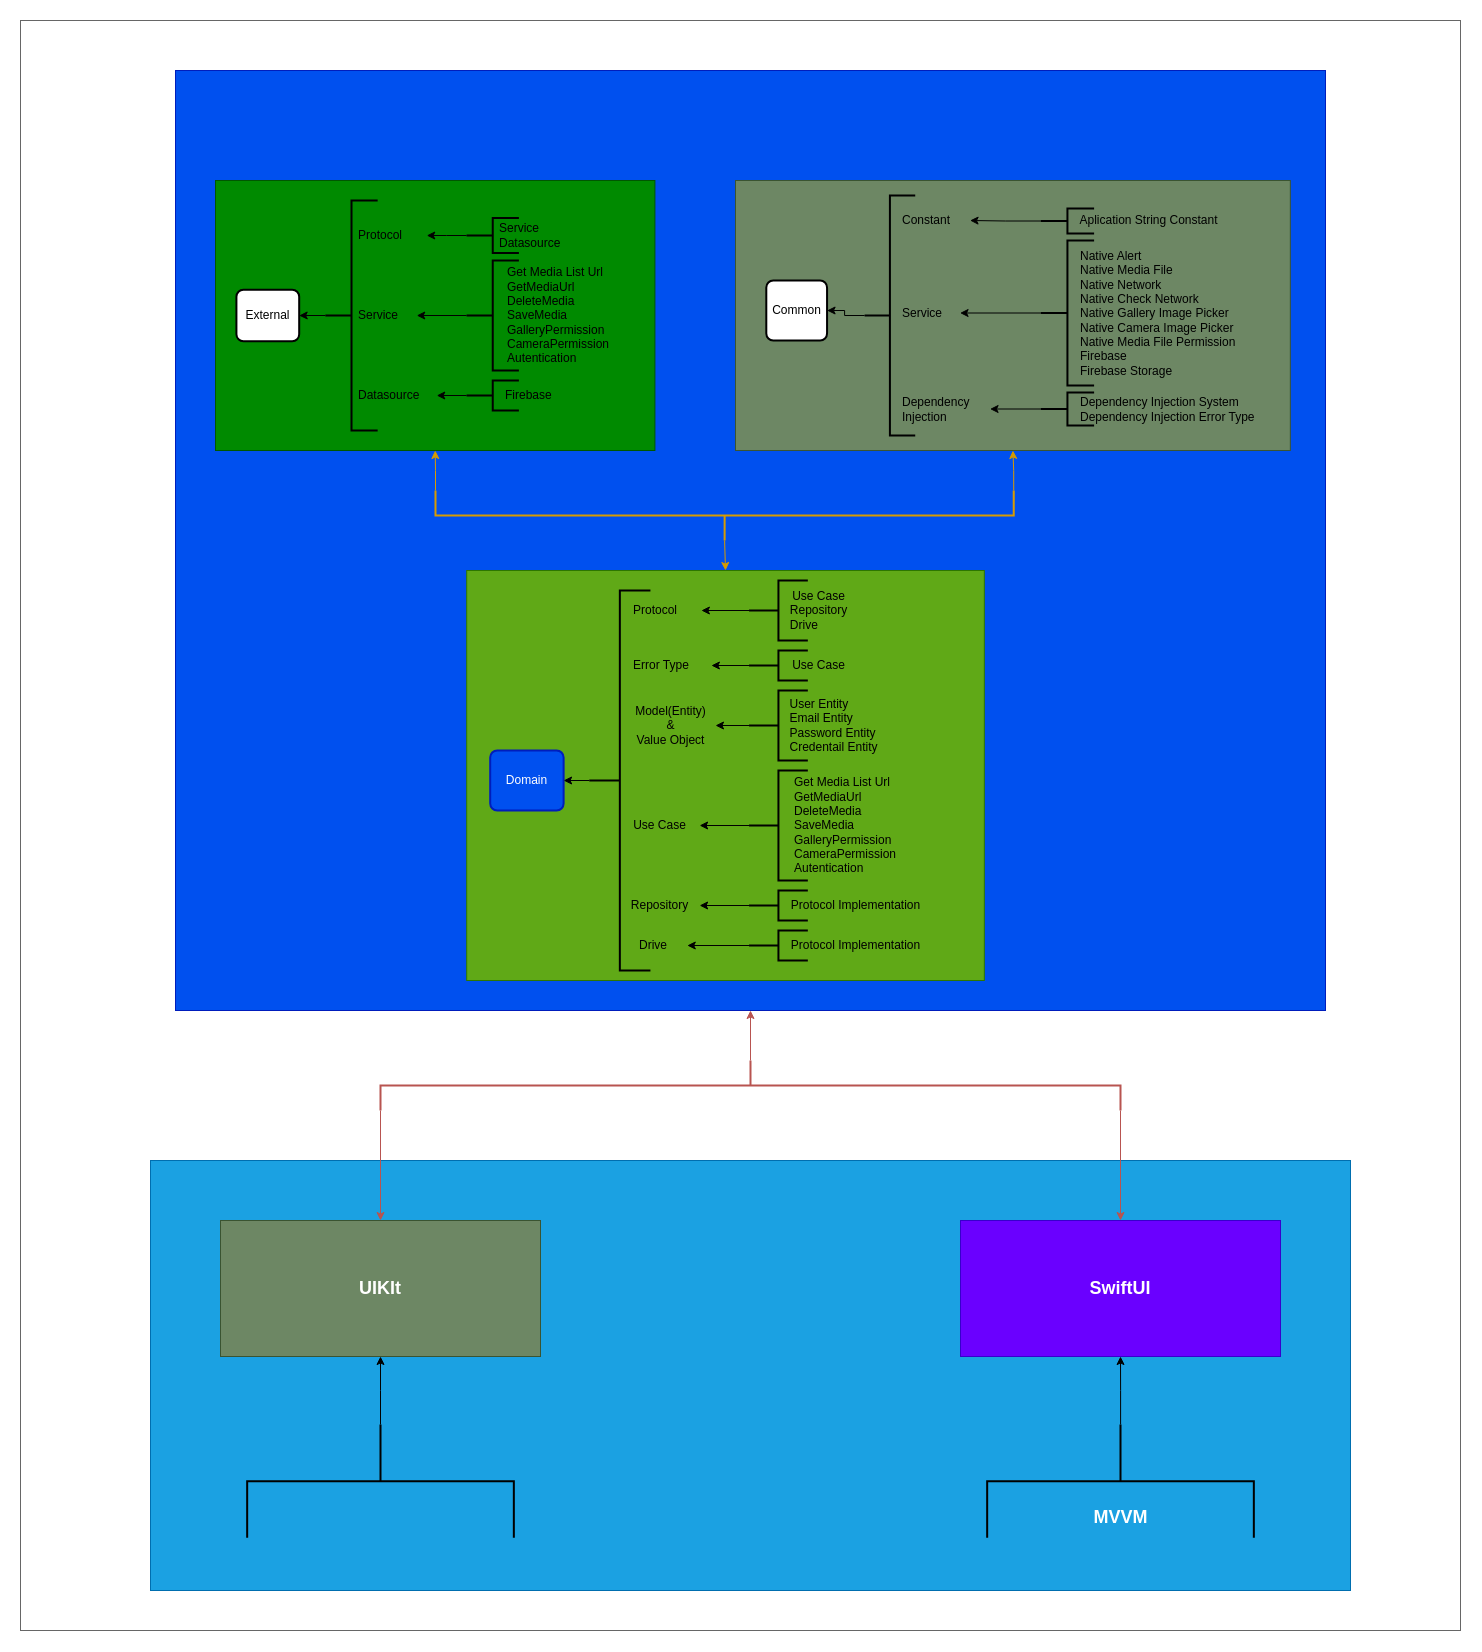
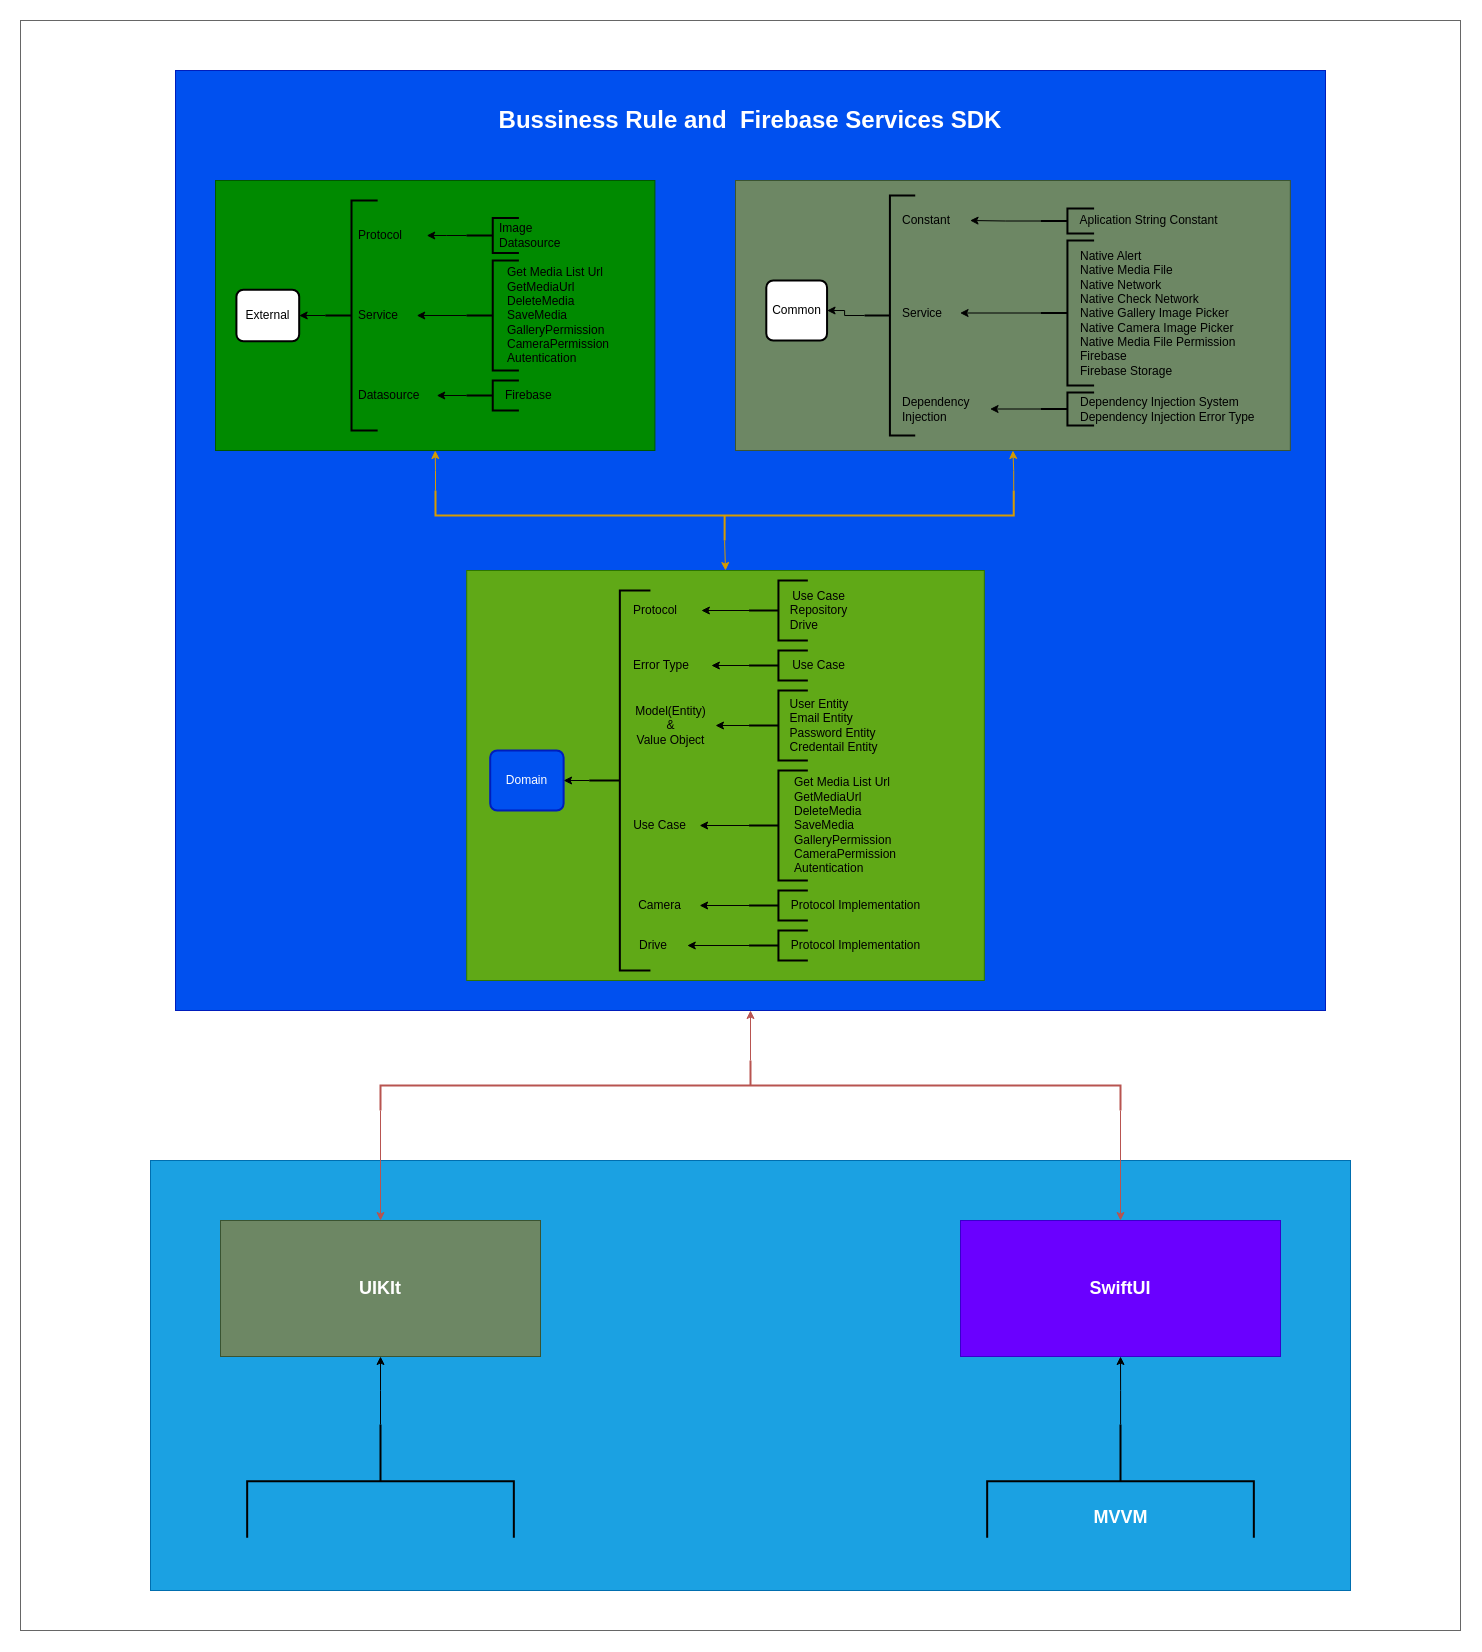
none -> (751, 121)
(533, 236) -> (533, 236)
(660, 906) -> (660, 906)
